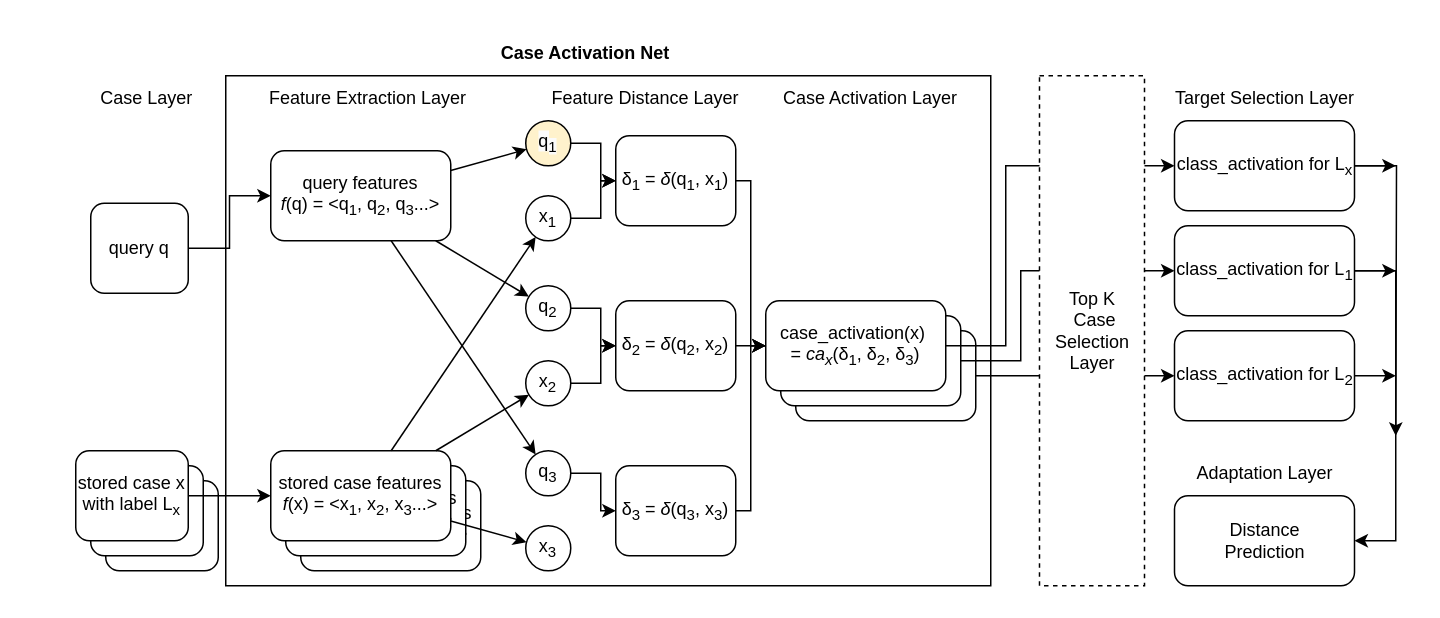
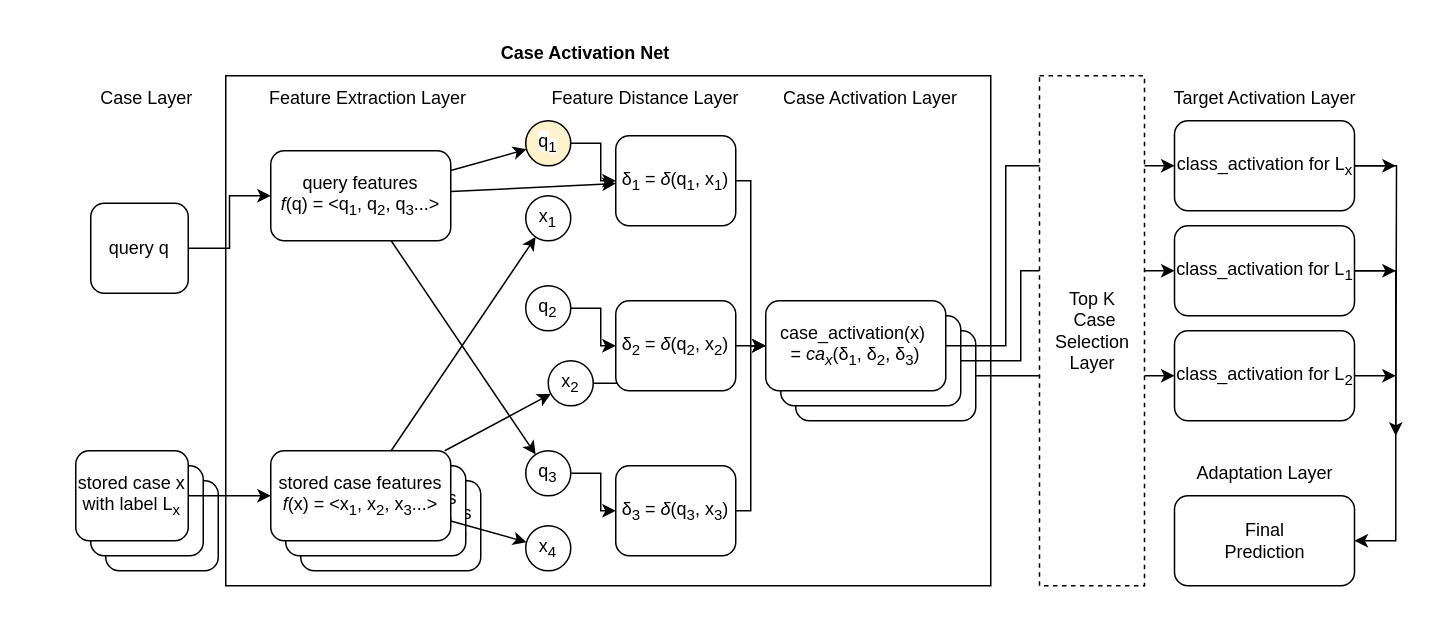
(1265, 98) -> (1265, 98)
(601, 216) -> none
(478, 266) -> (528, 188)
(548, 383) -> (571, 383)
(1265, 541) -> (1265, 541)
(548, 548) -> (548, 548)
